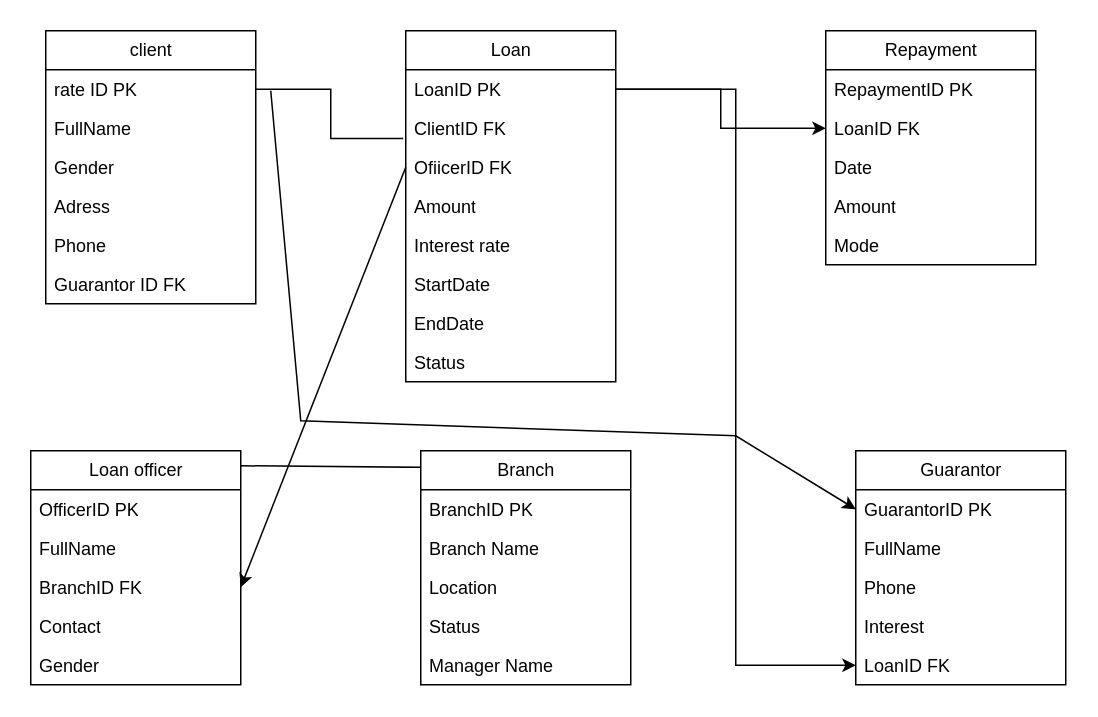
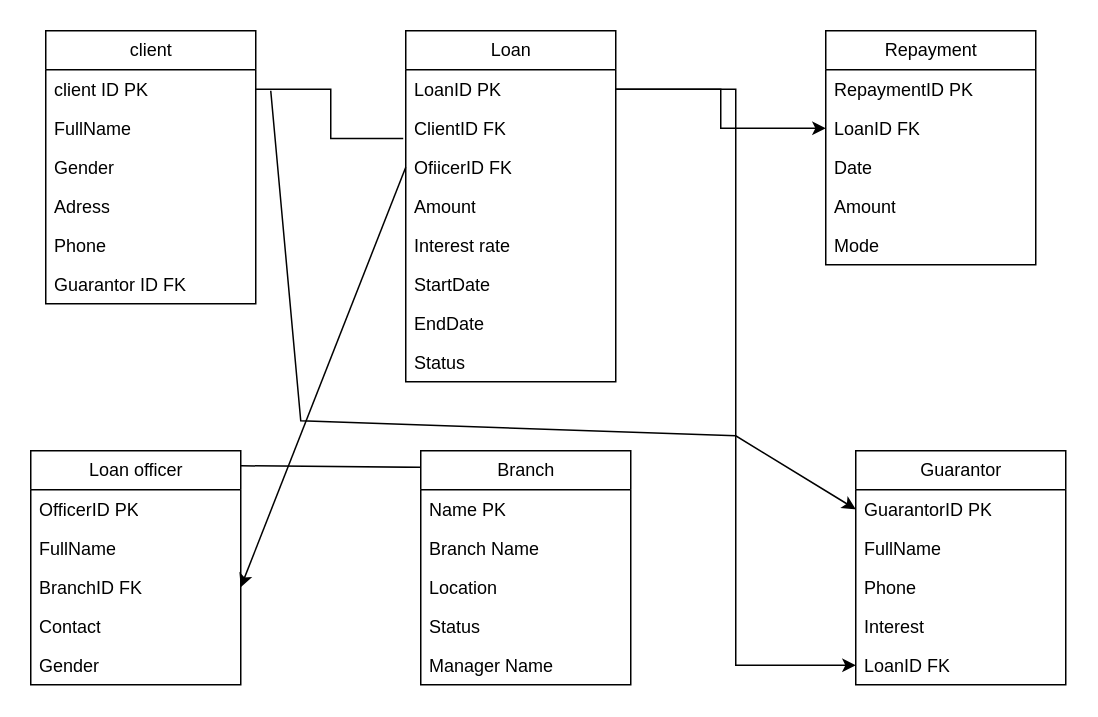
(100, 91) -> (106, 91)
(483, 511) -> (463, 511)
